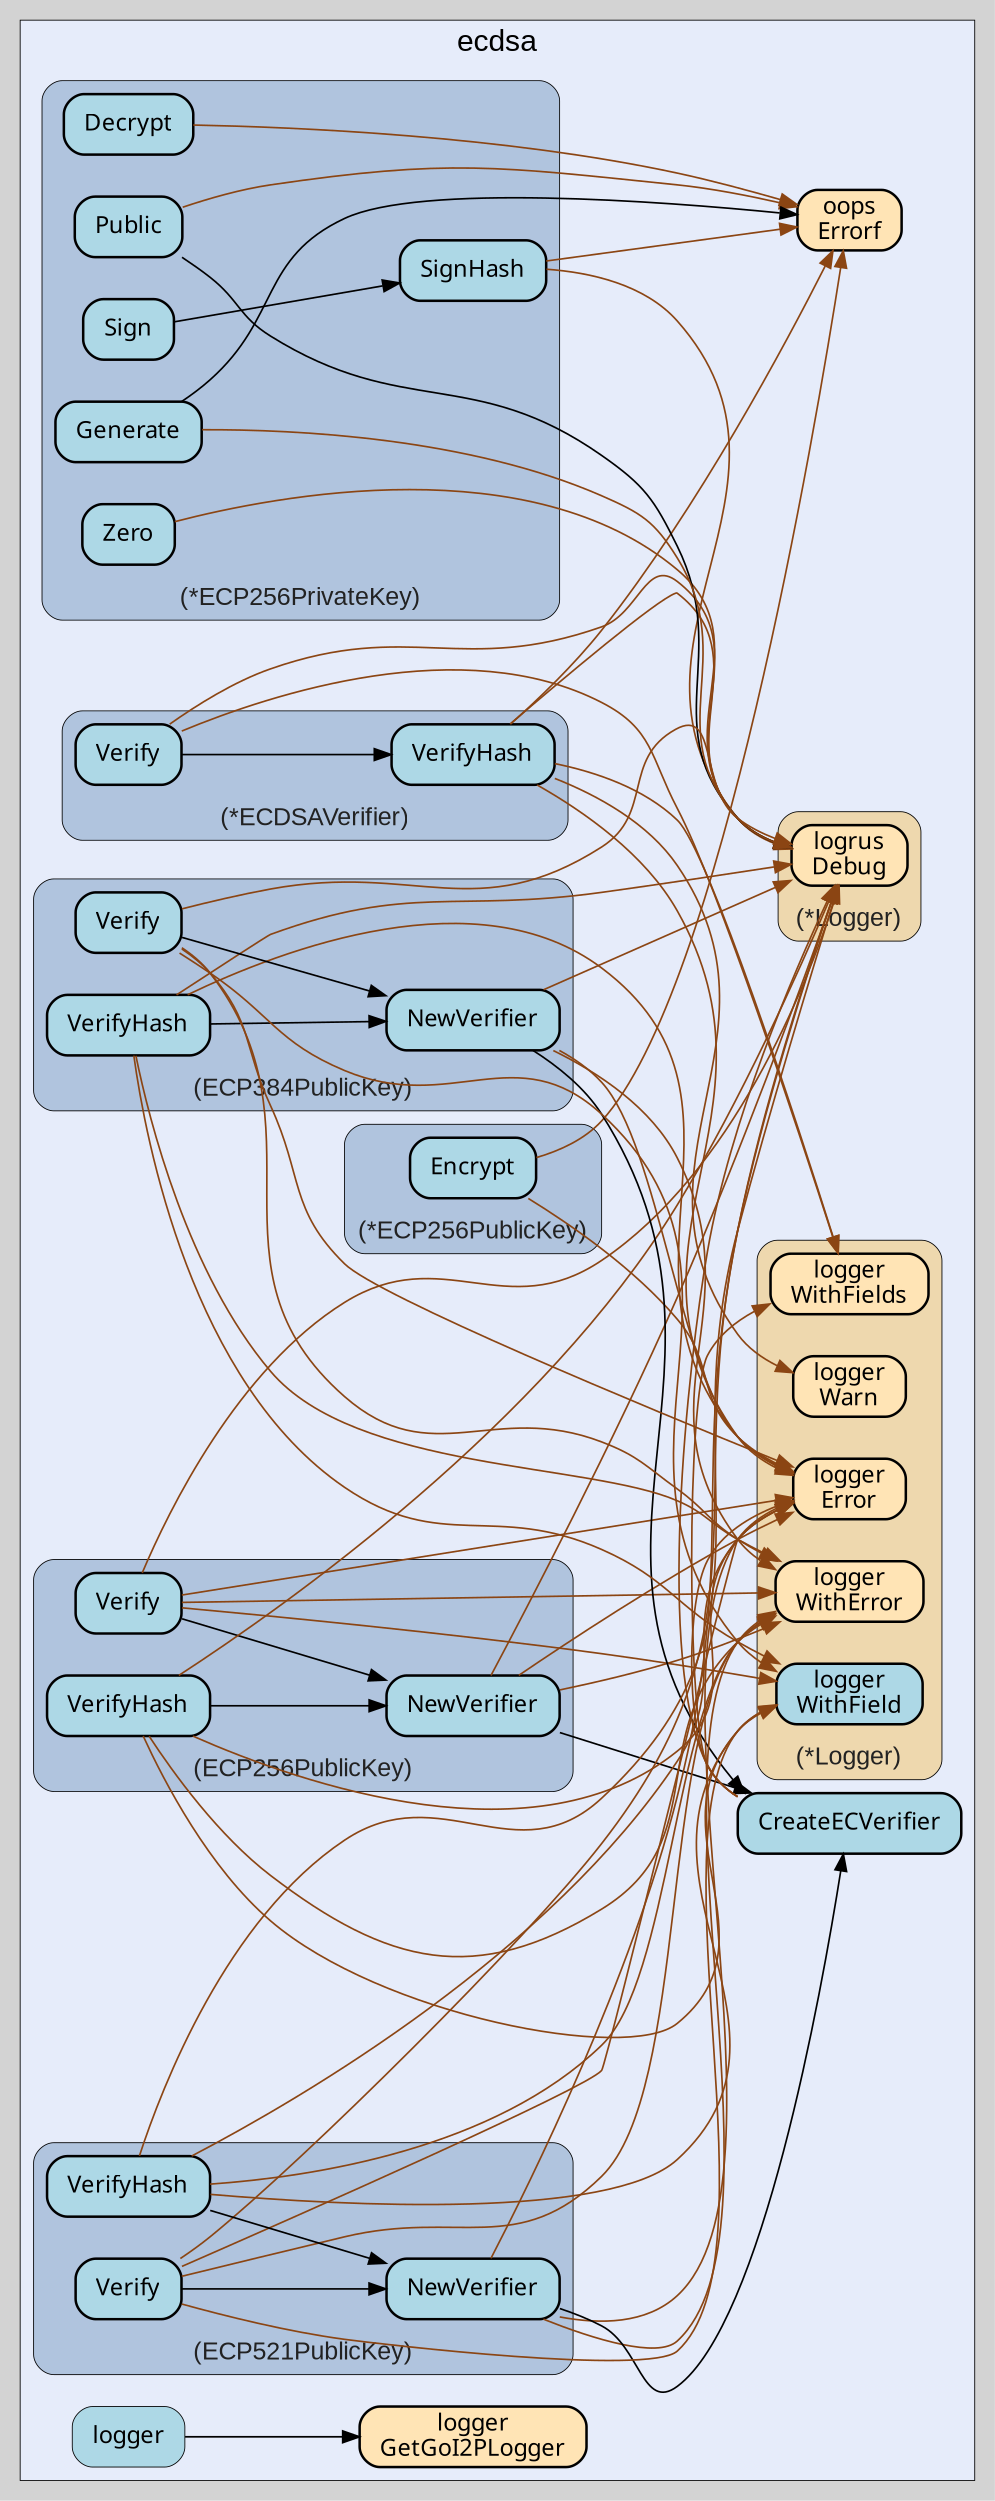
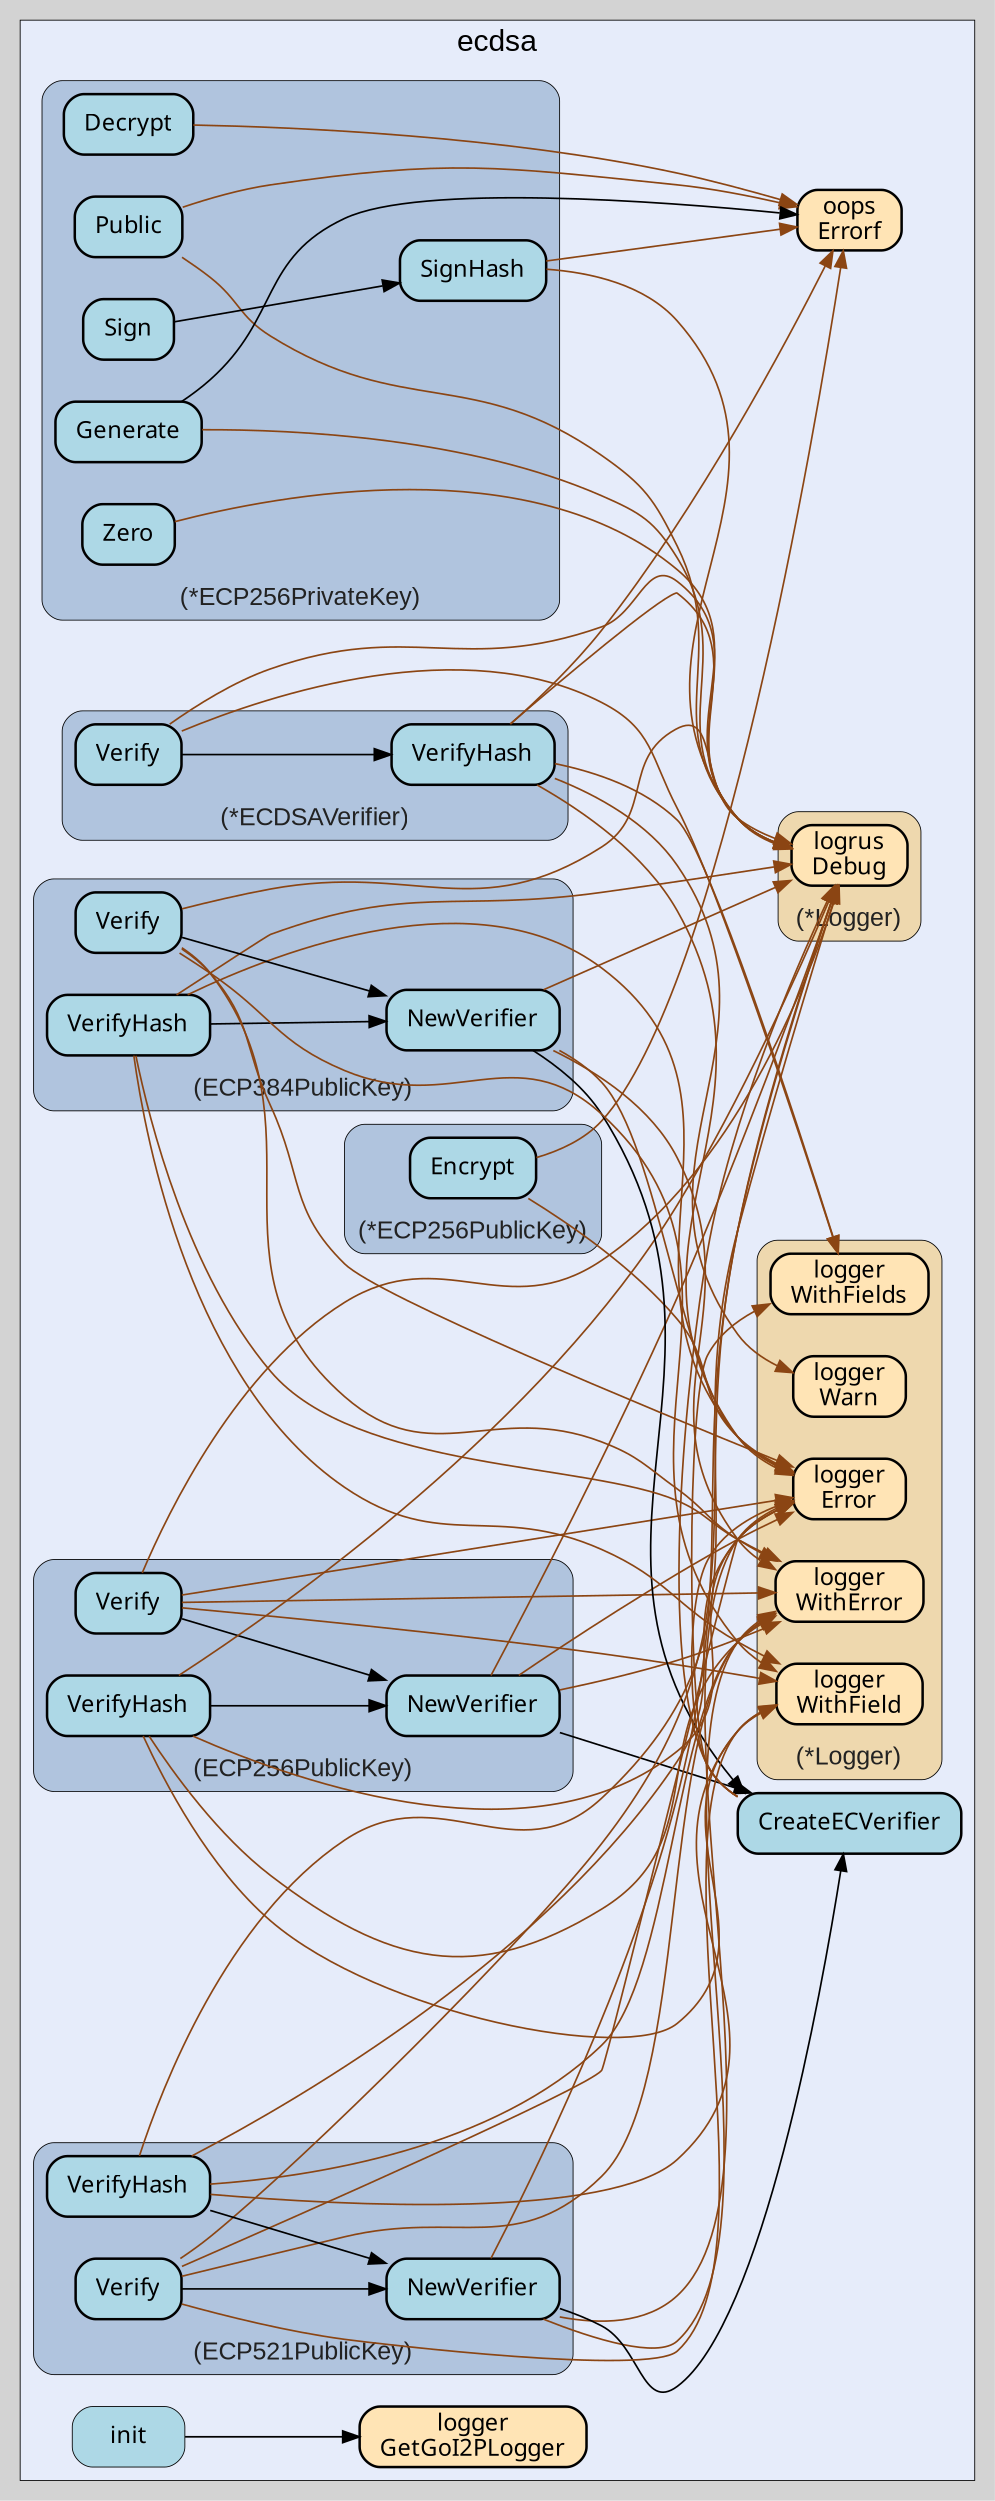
(591, 449) -> (591, 449)
(850, 1694) -> (850, 1694)
(129, 2437) -> (129, 2437)
